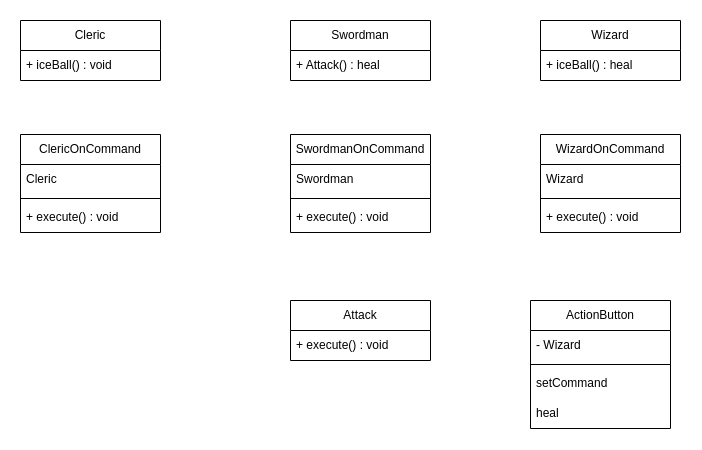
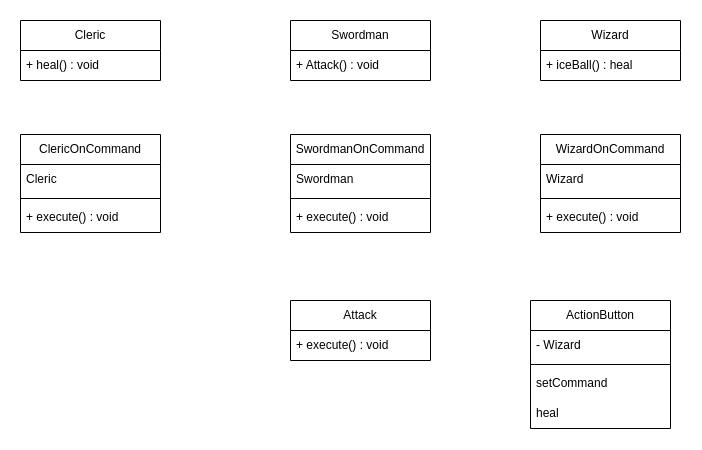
(75, 66) -> (68, 66)
(346, 66) -> (346, 66)
